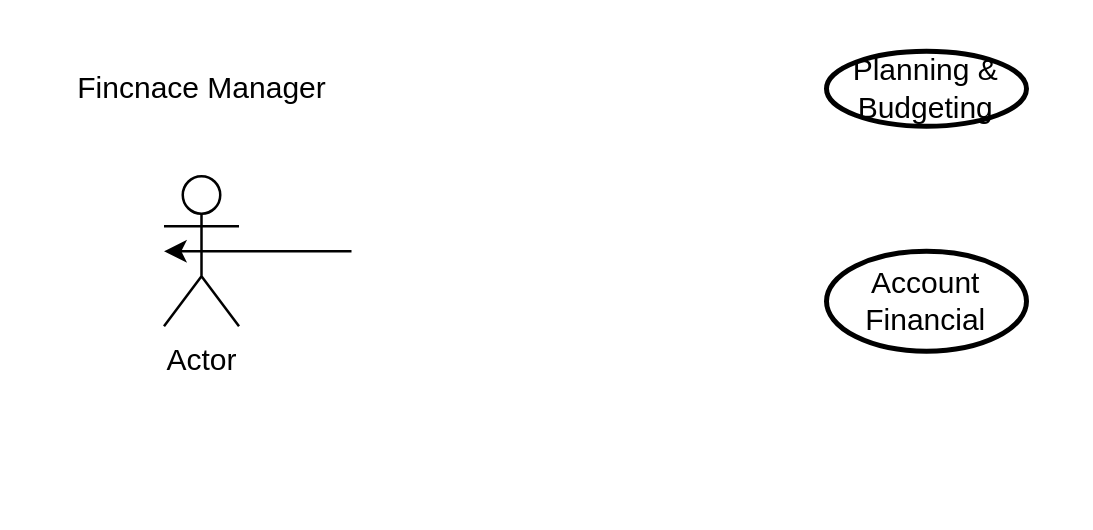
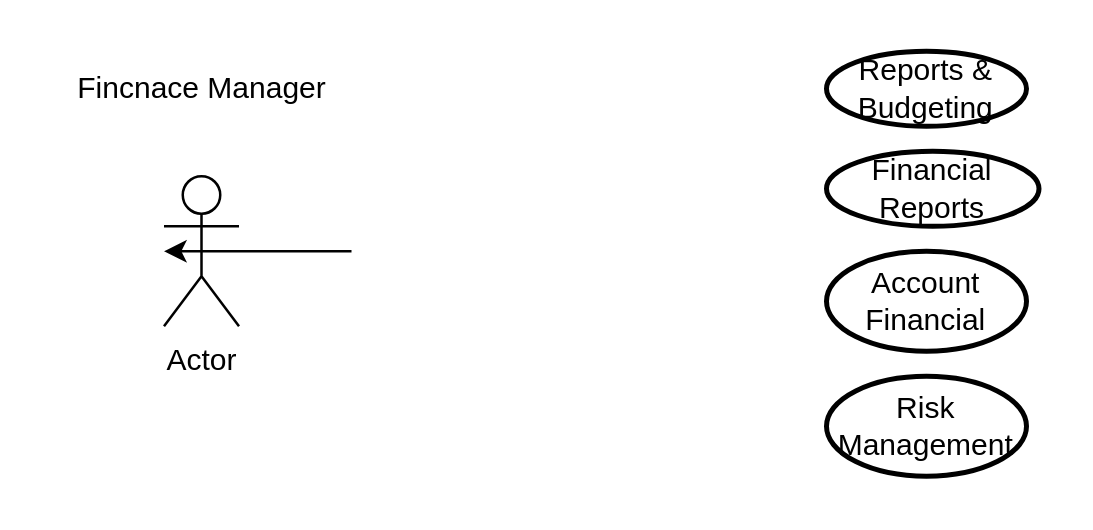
(926, 89) -> (926, 89)
none -> (933, 189)
none -> (926, 426)
